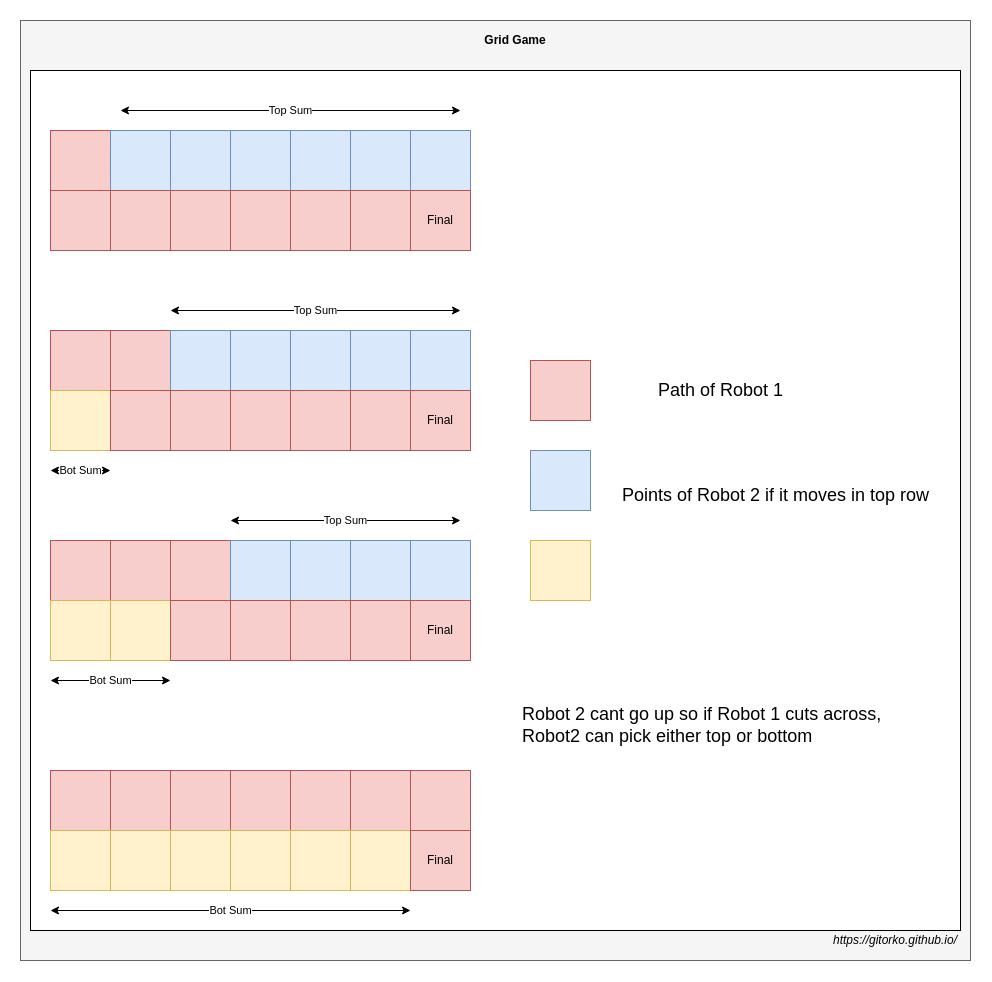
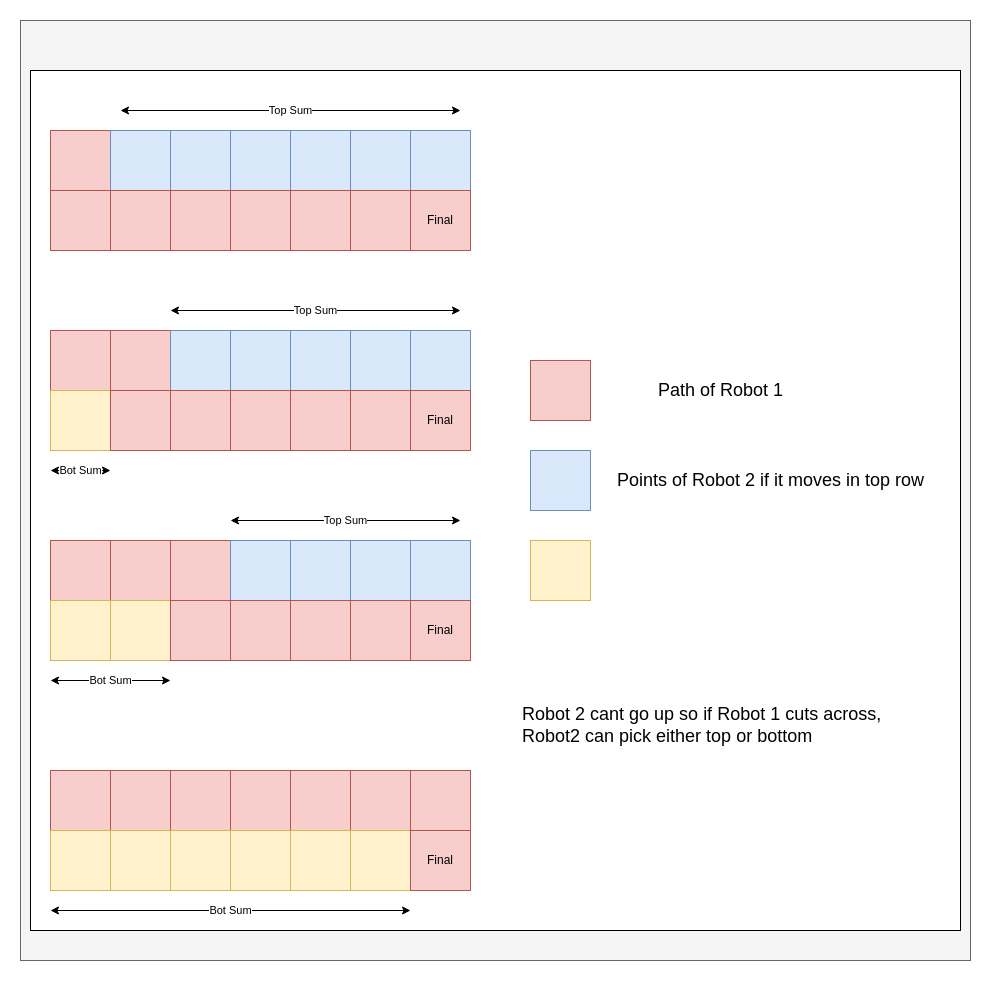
(516, 41) -> none
(776, 496) -> (771, 481)
(896, 941) -> none
